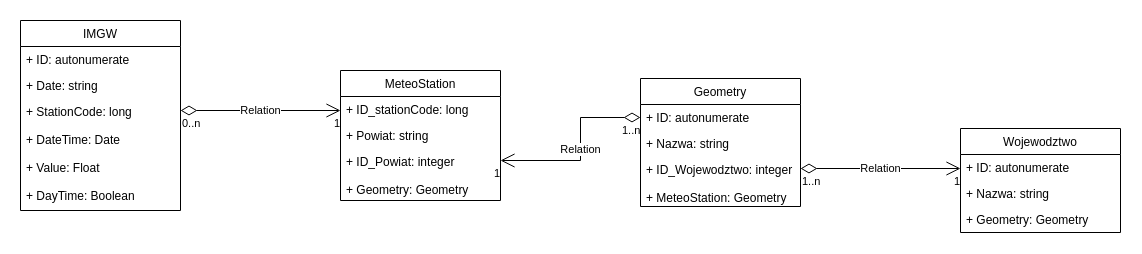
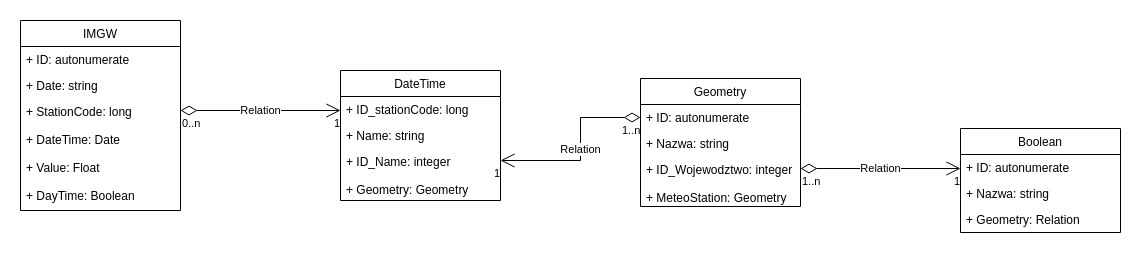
(420, 84) -> (420, 84)
(392, 136) -> (387, 136)
(1040, 142) -> (1040, 142)
(405, 162) -> (400, 162)
(1029, 220) -> (1025, 220)
